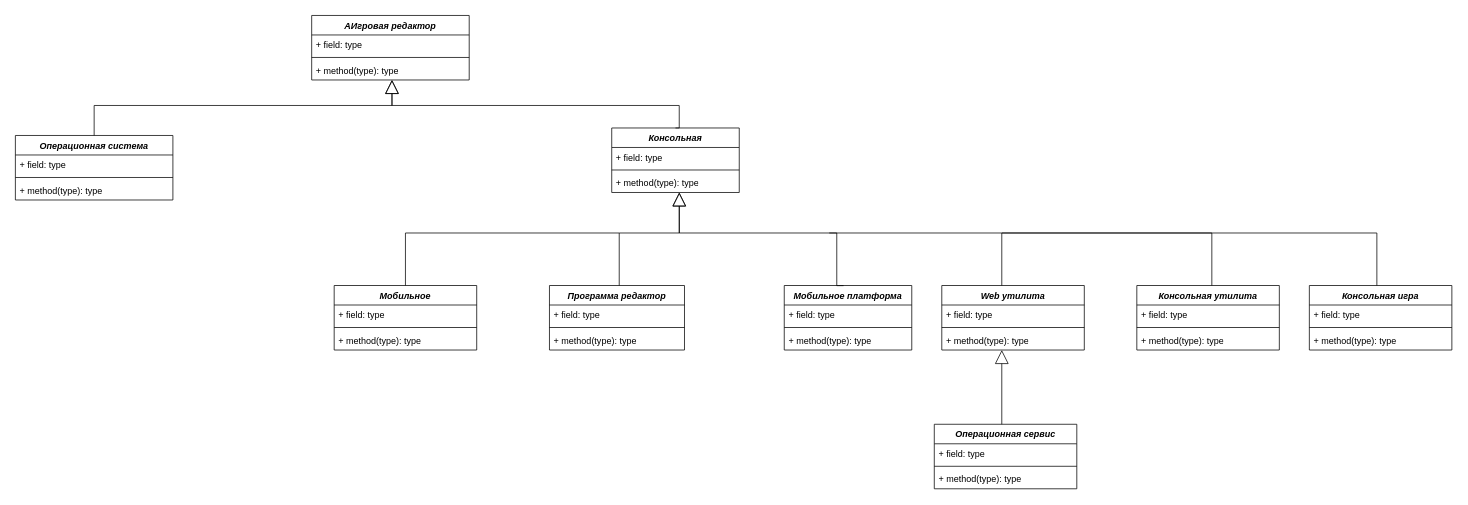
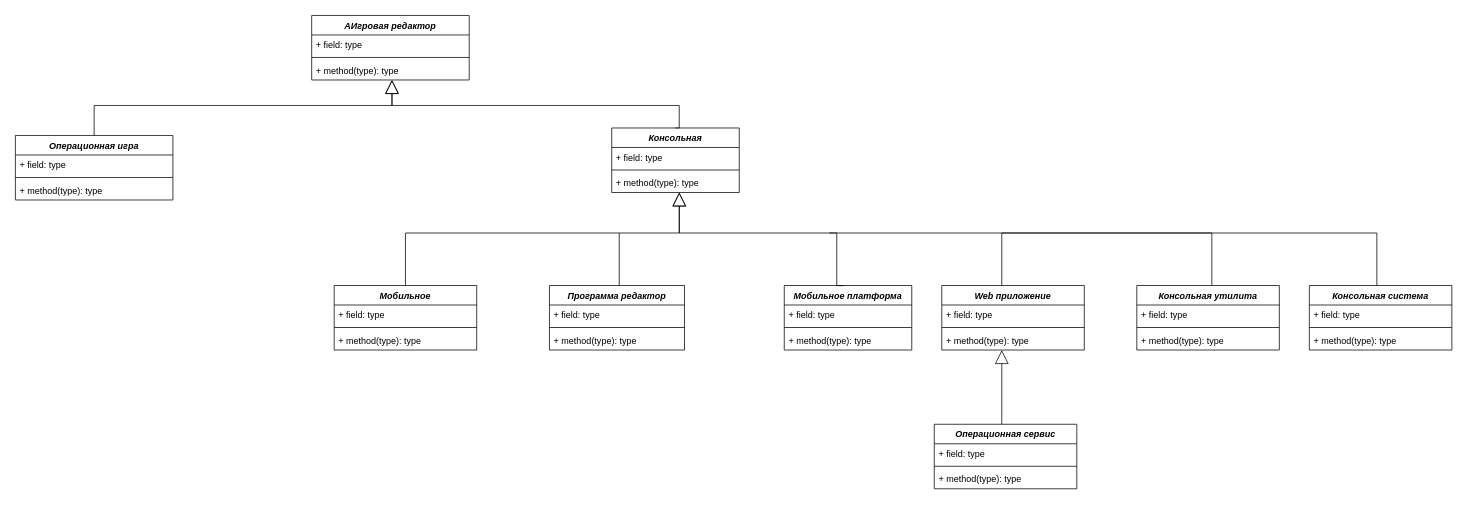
(94, 146) -> (94, 146)
(1013, 296) -> (1013, 296)
(1380, 296) -> (1380, 296)
